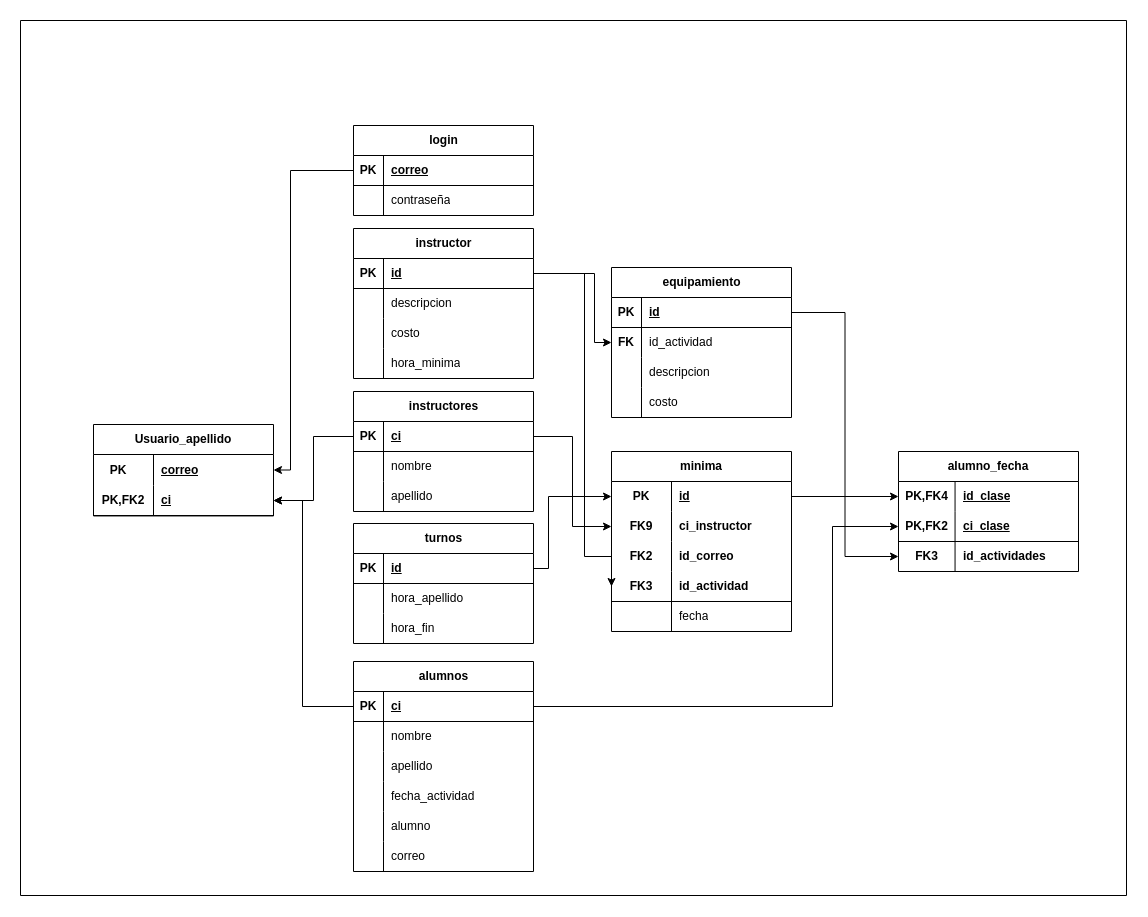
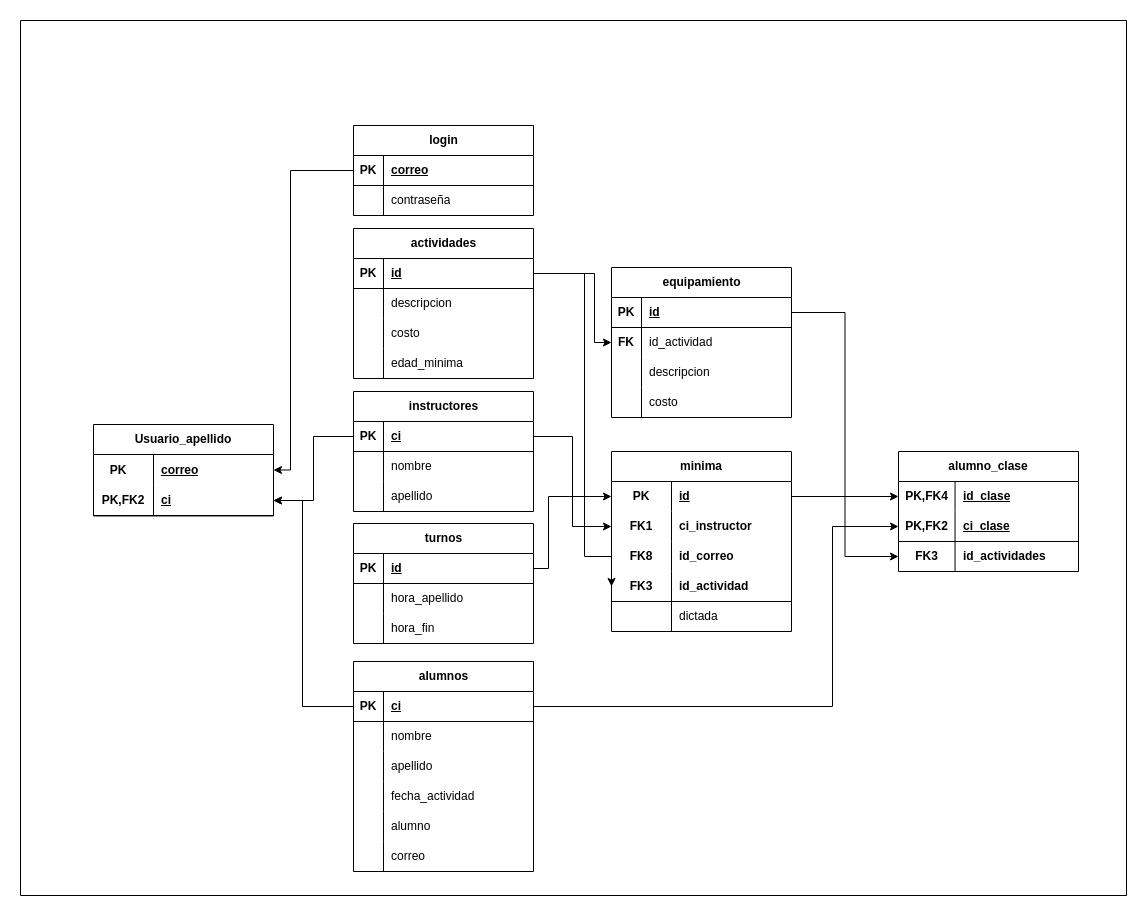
(444, 244) -> (444, 244)
(425, 364) -> (425, 364)
(989, 467) -> (989, 467)
(642, 527) -> (642, 527)
(642, 557) -> (642, 557)
(696, 617) -> (701, 617)
